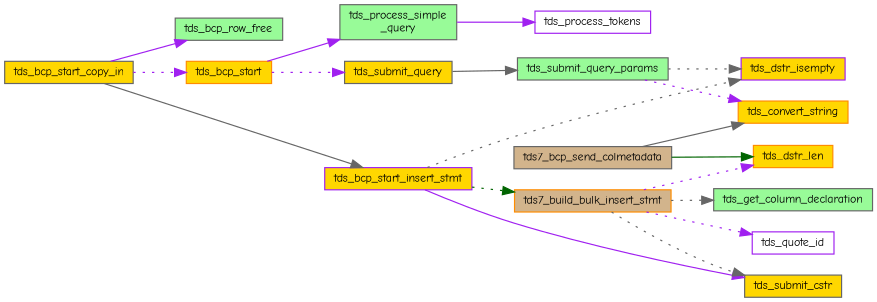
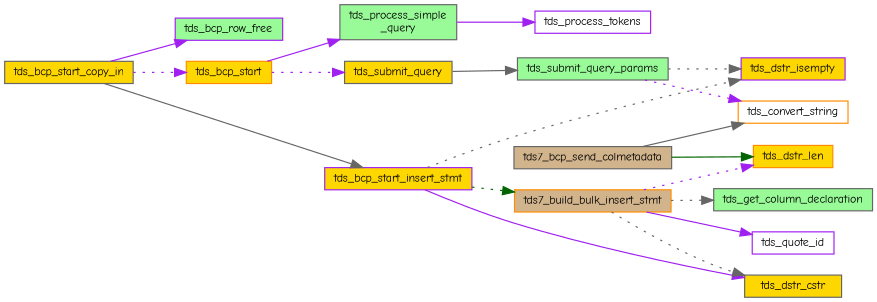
(229, 29) -> (229, 29)
(793, 112) -> (793, 112)
(694, 222) -> (694, 222)
(793, 286) -> (793, 286)
